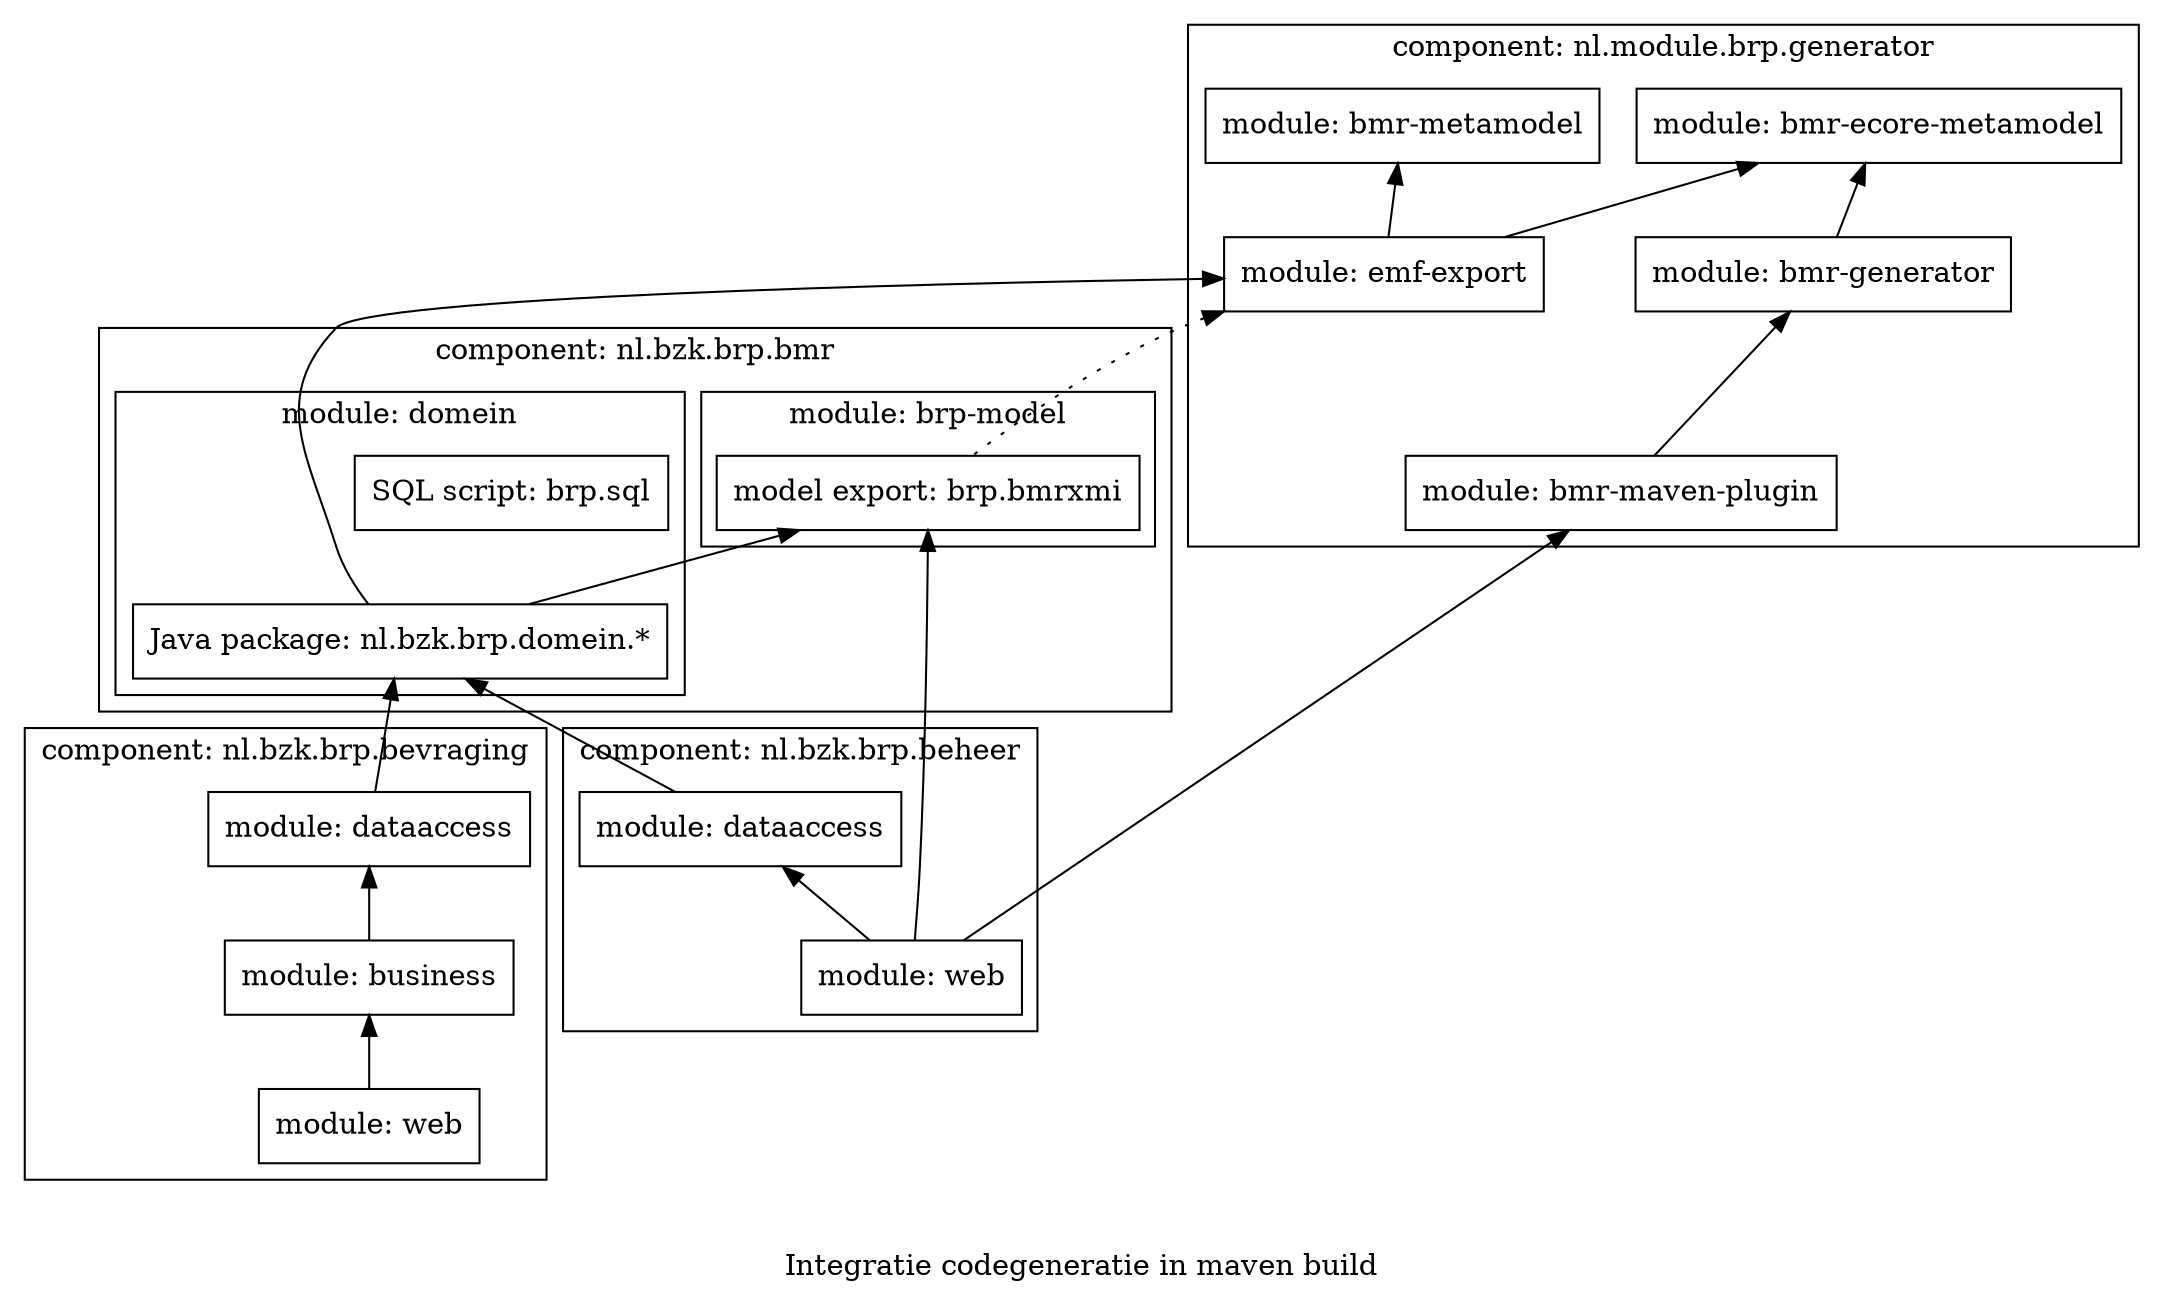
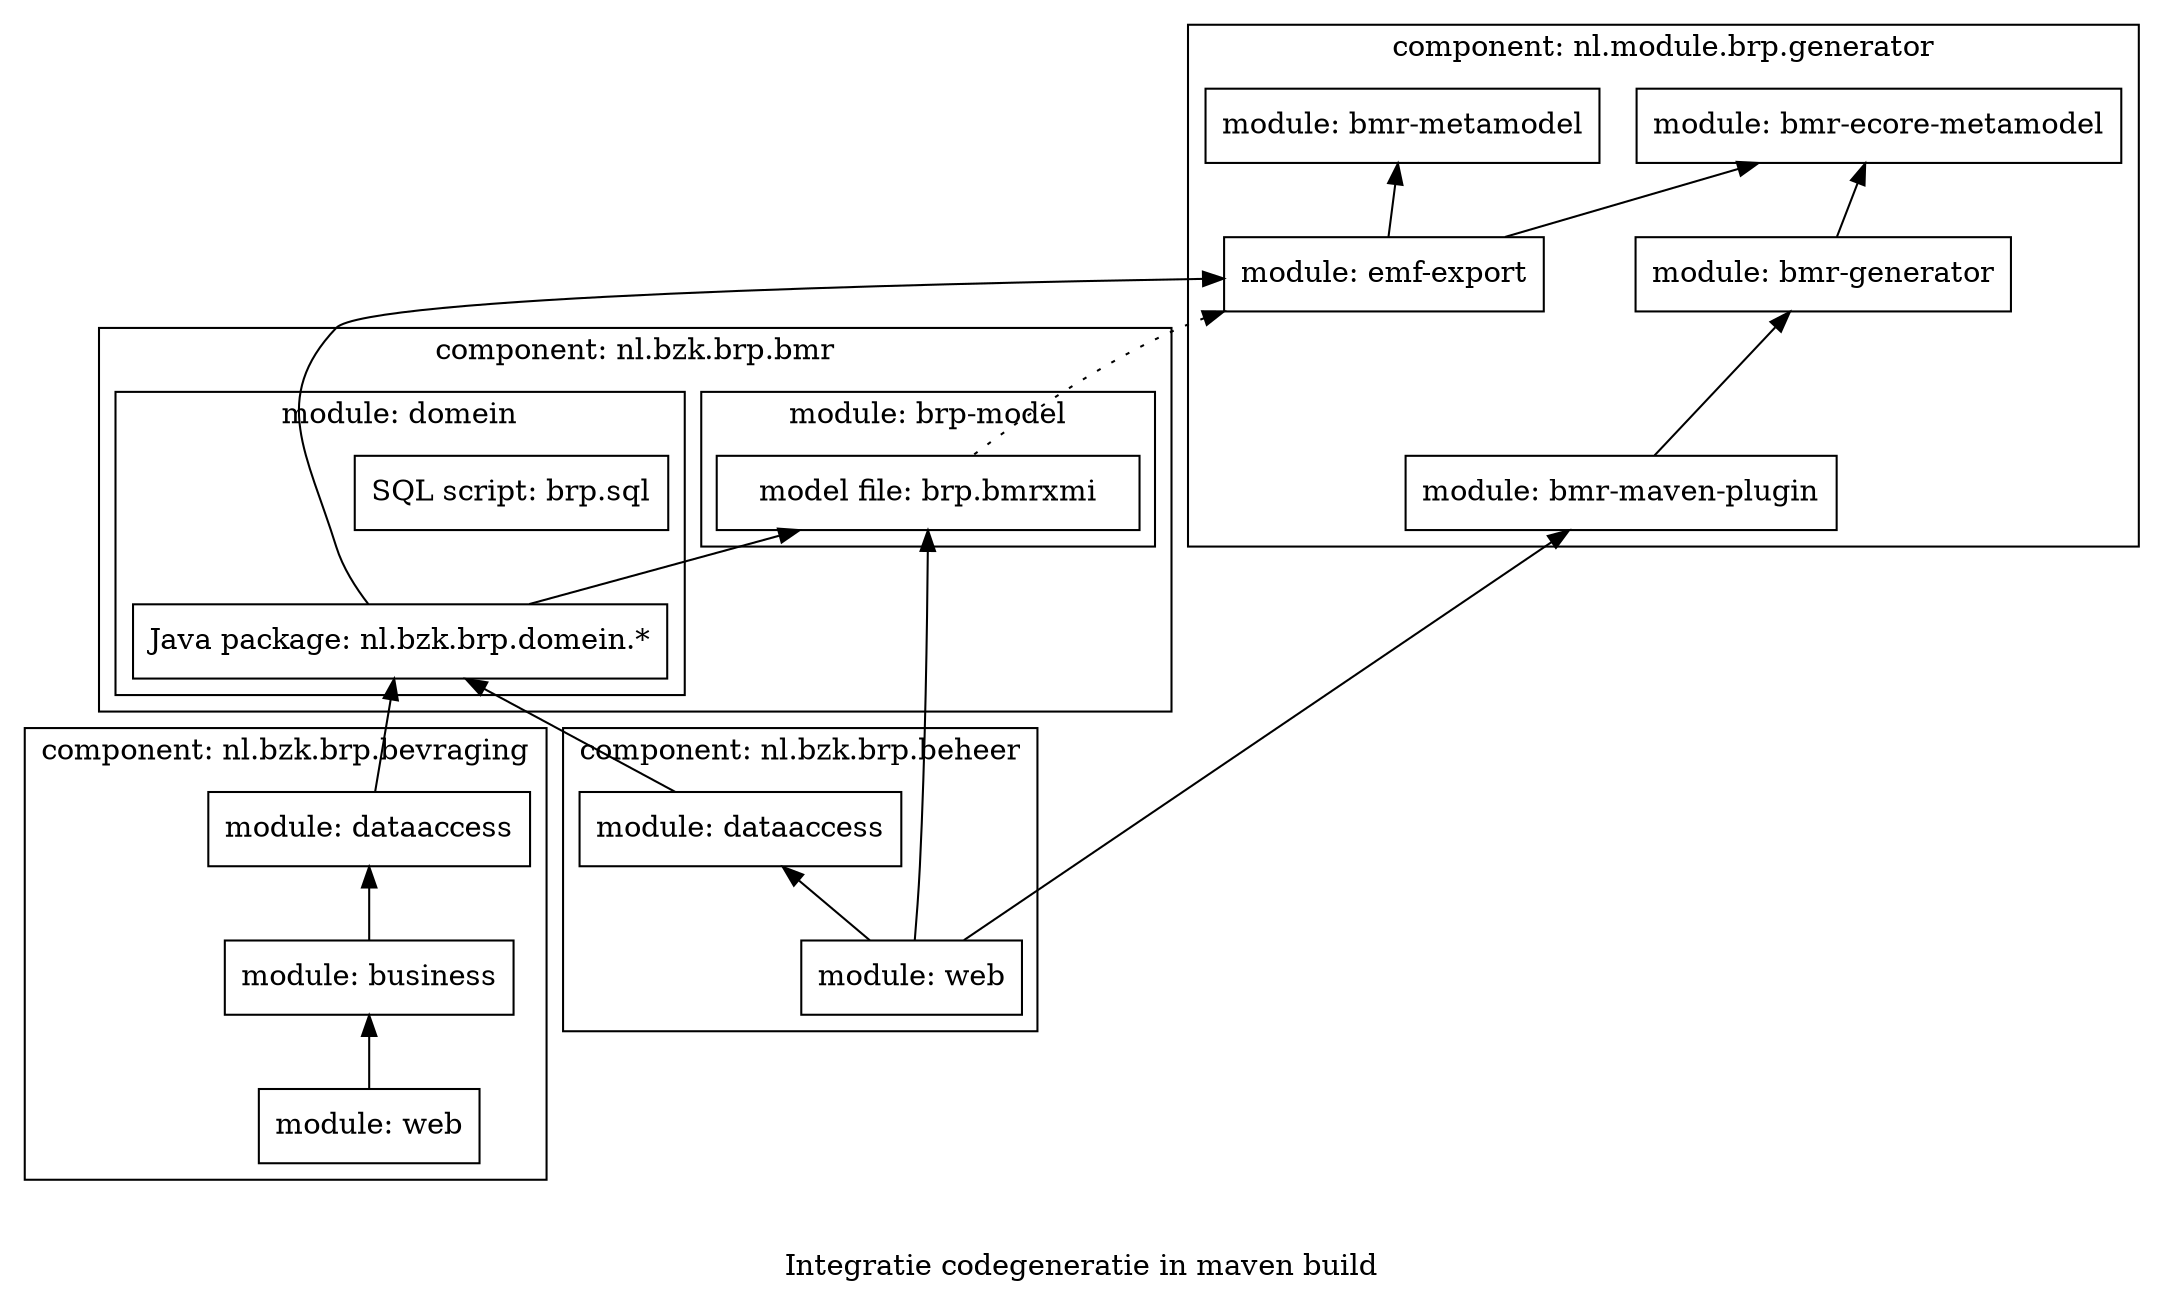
(928, 493) -> (928, 493)
